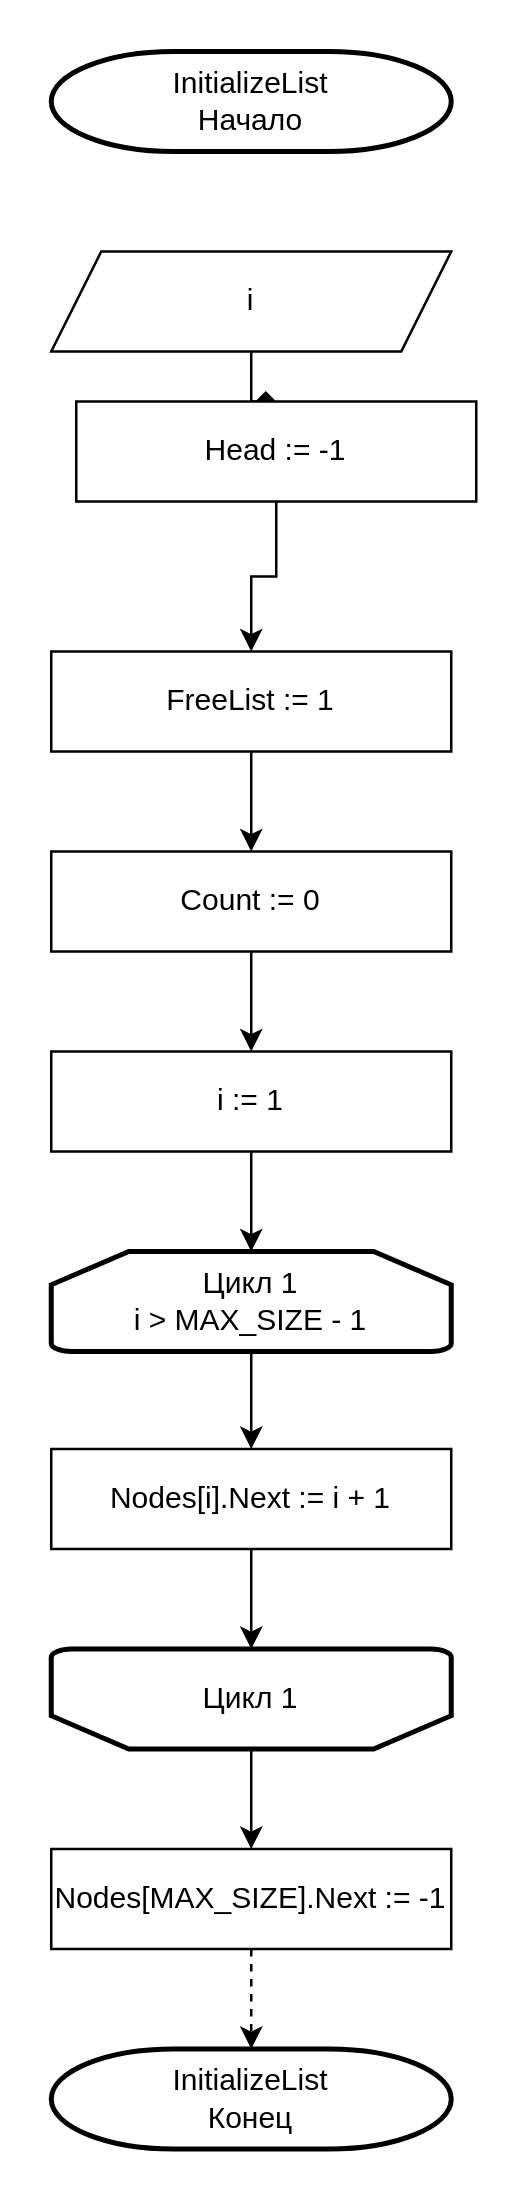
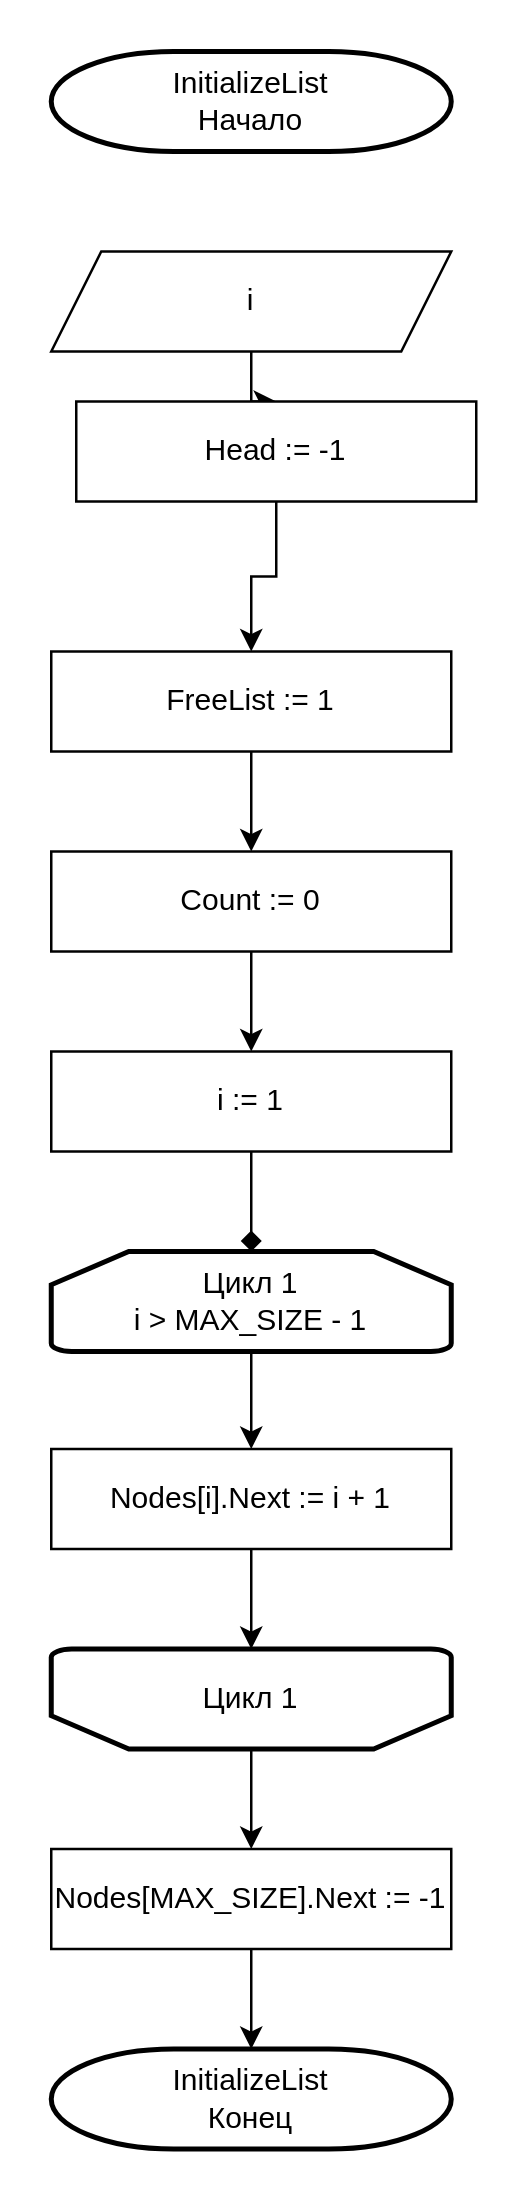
(256, 401) -> (257, 401)
(251, 1232) -> (251, 1231)
(251, 1990) -> (251, 1990)
